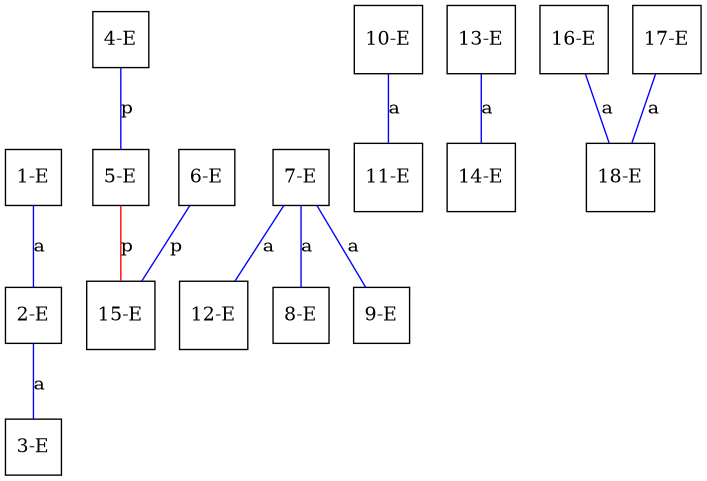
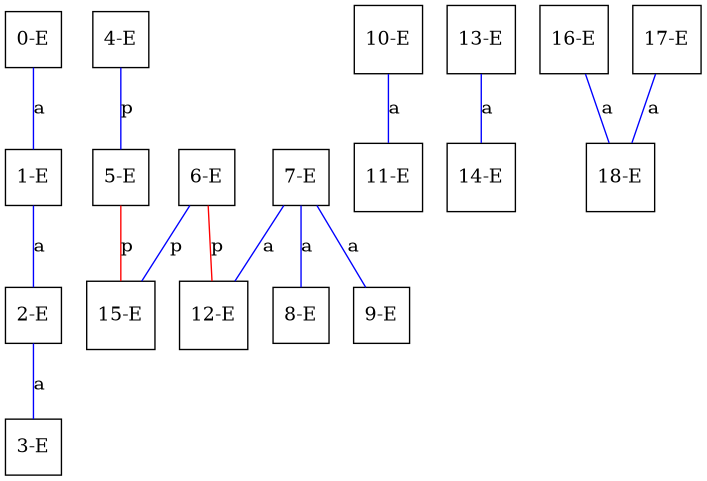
none -> (33, 40)
none -> (210, 243)
